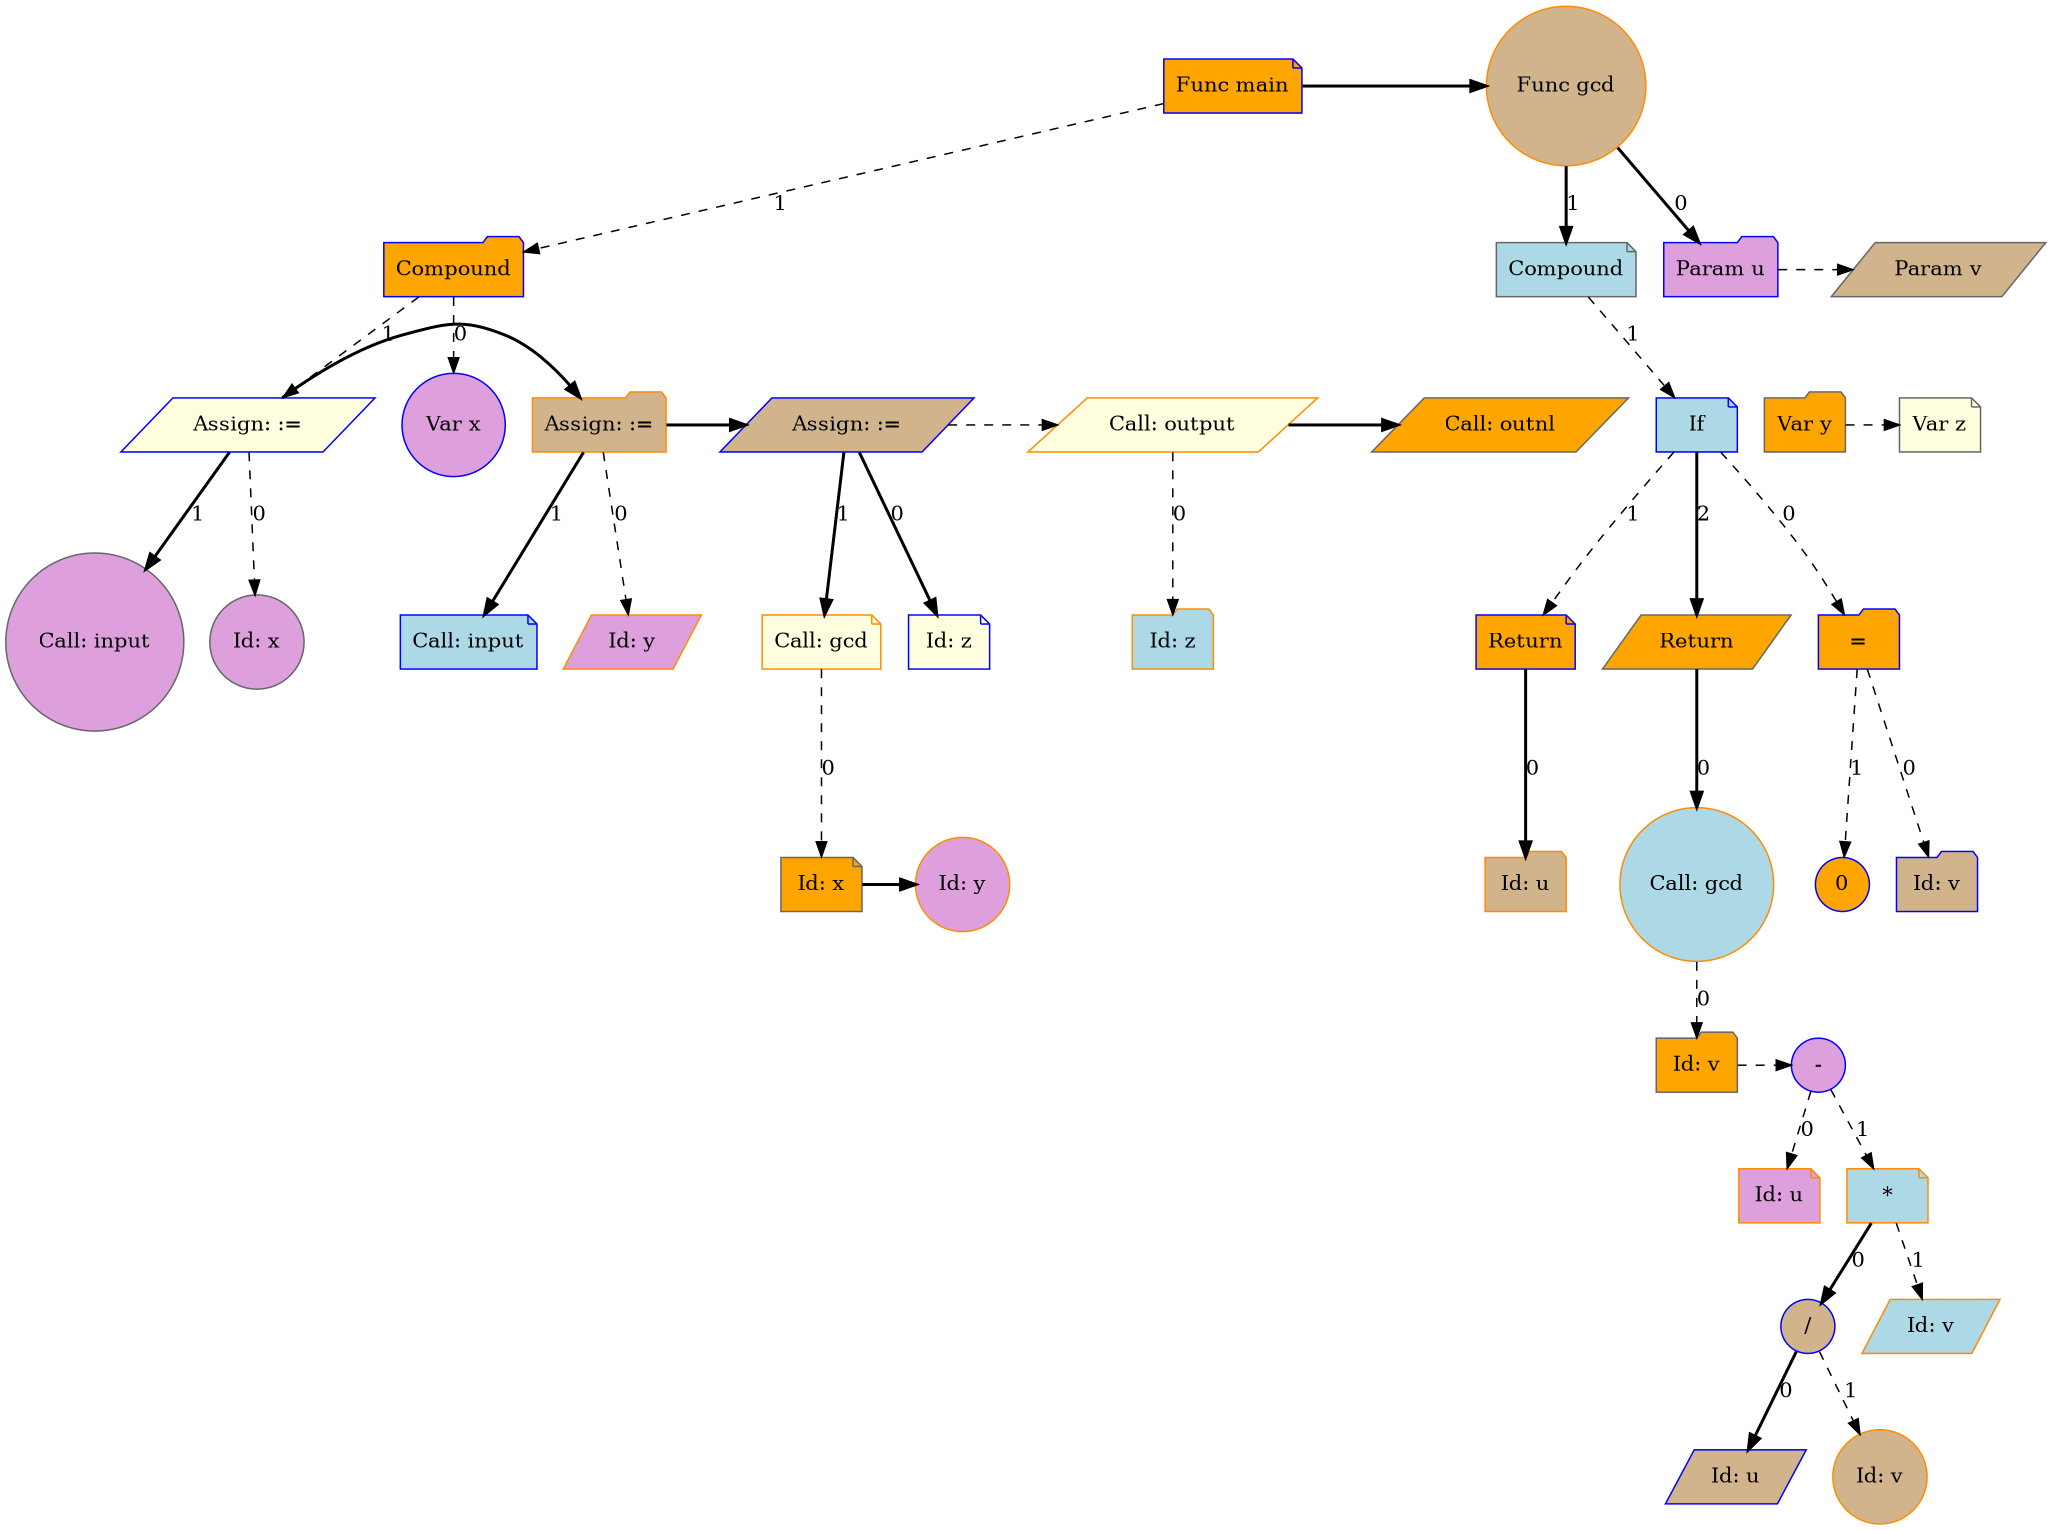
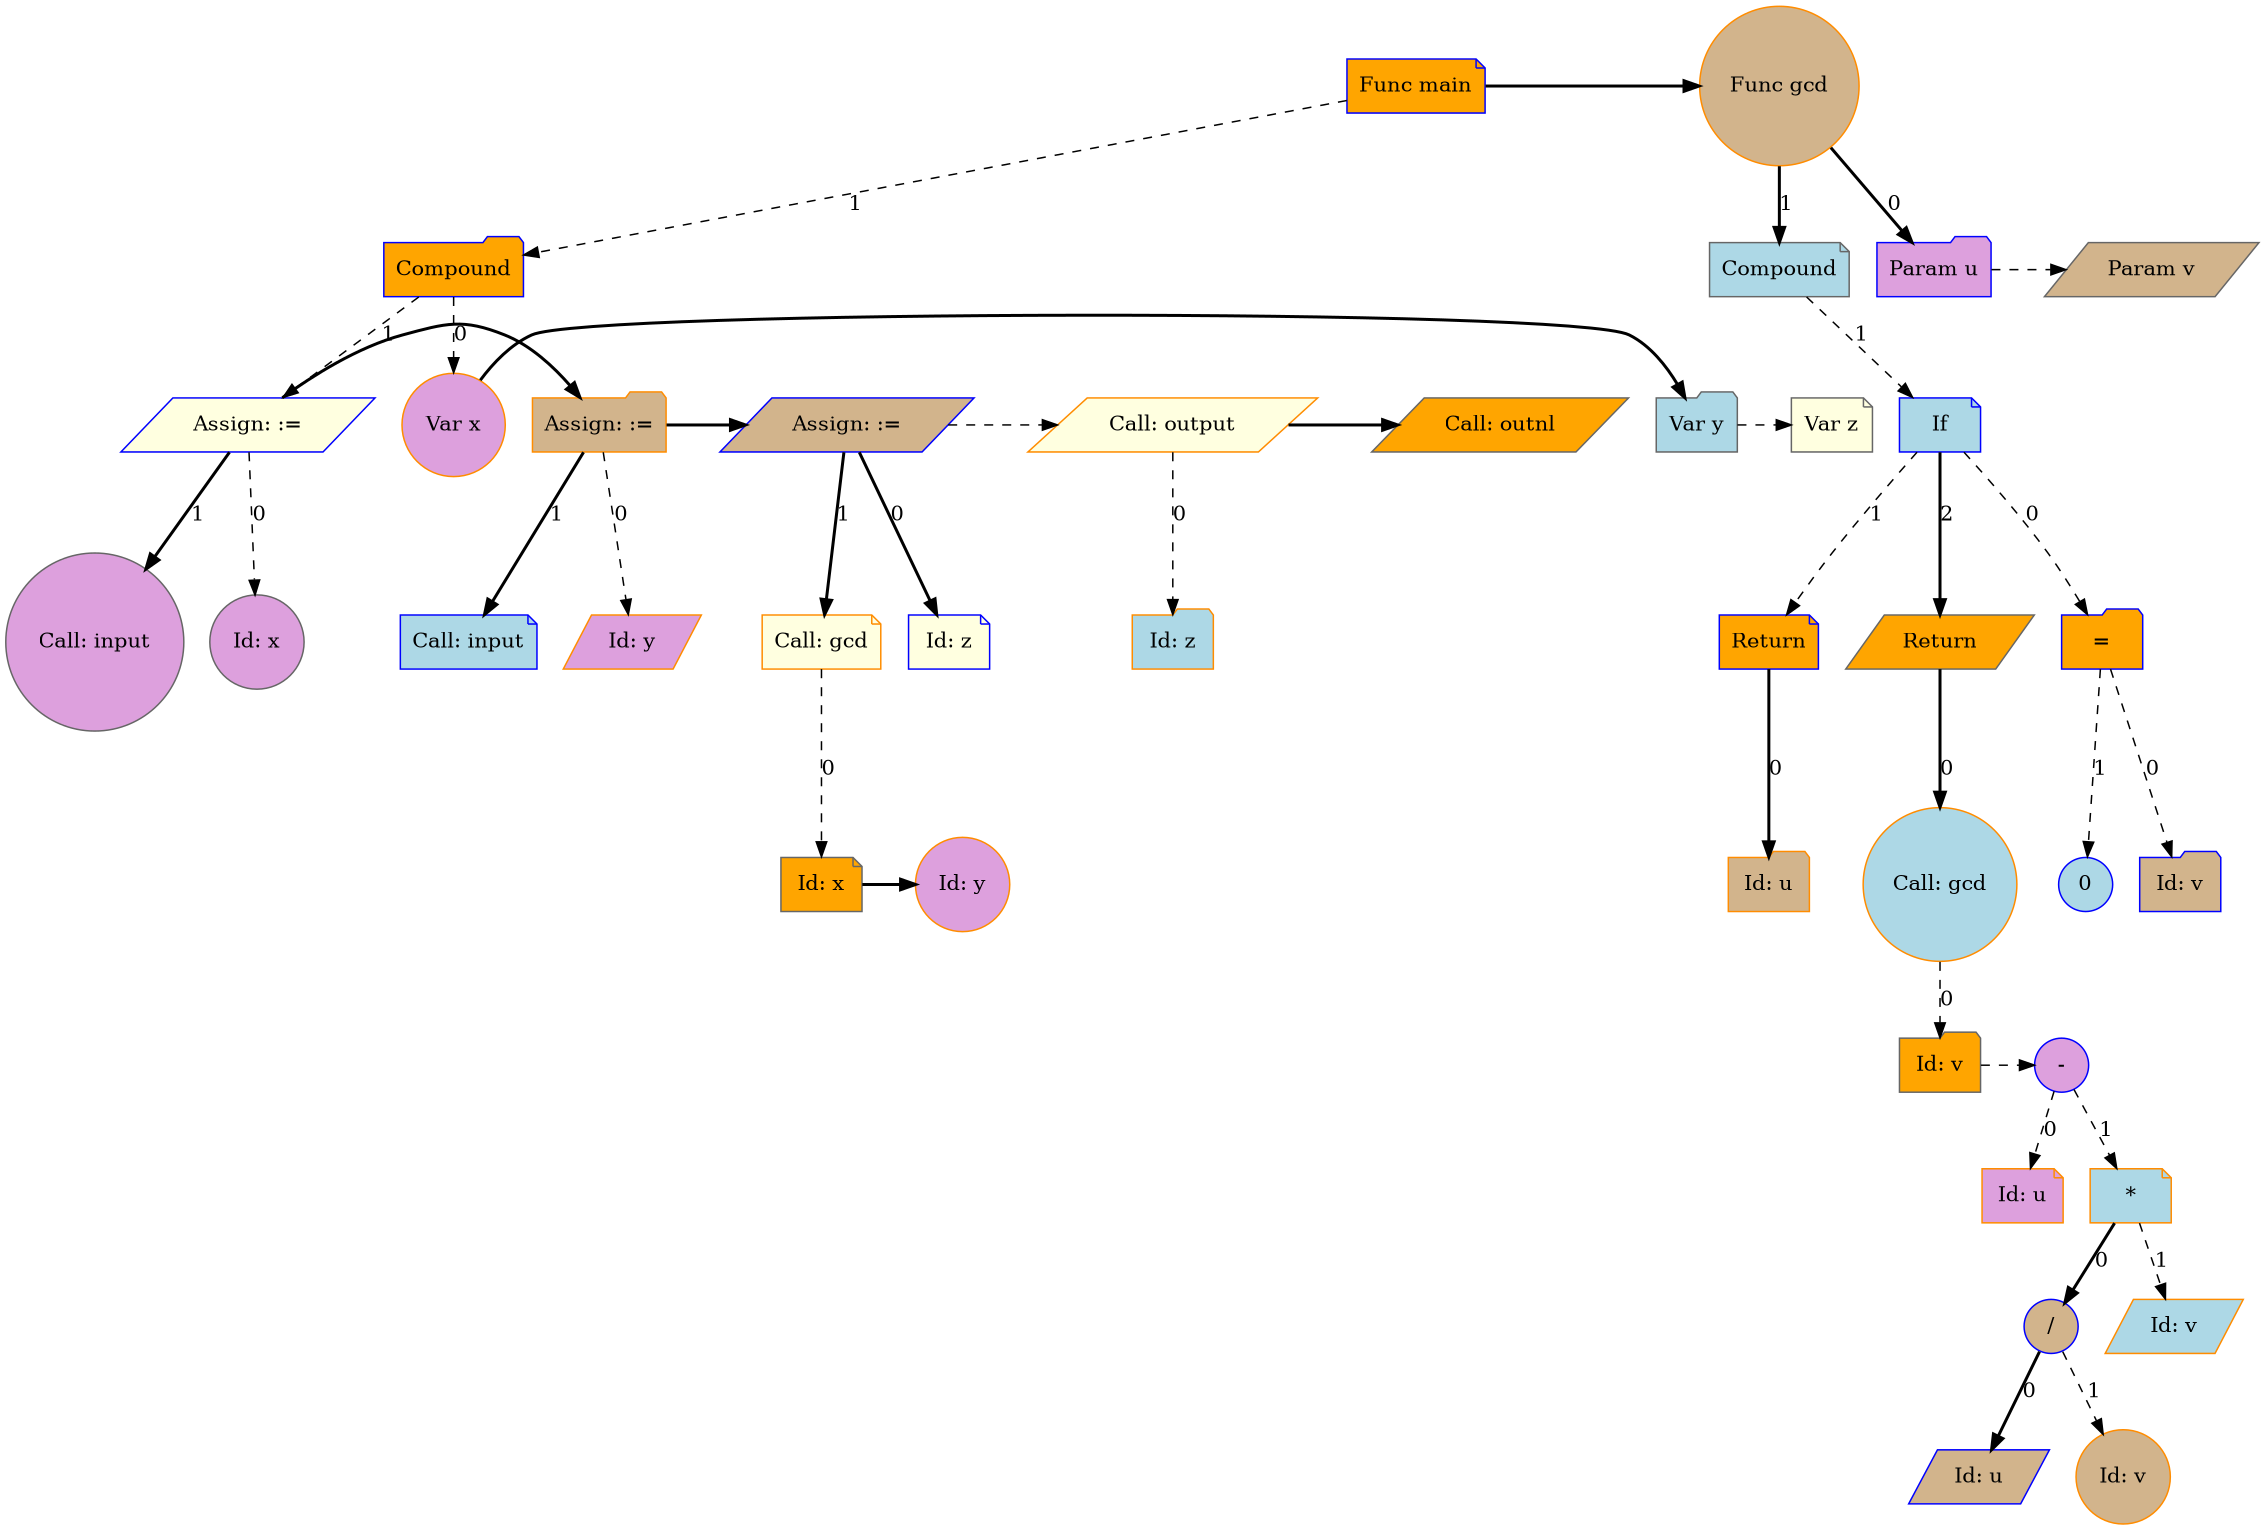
none -> (1081, 315)
(454, 425) -> (454, 425)
(1805, 425) -> (1697, 425)
(1842, 885) -> (2086, 885)
